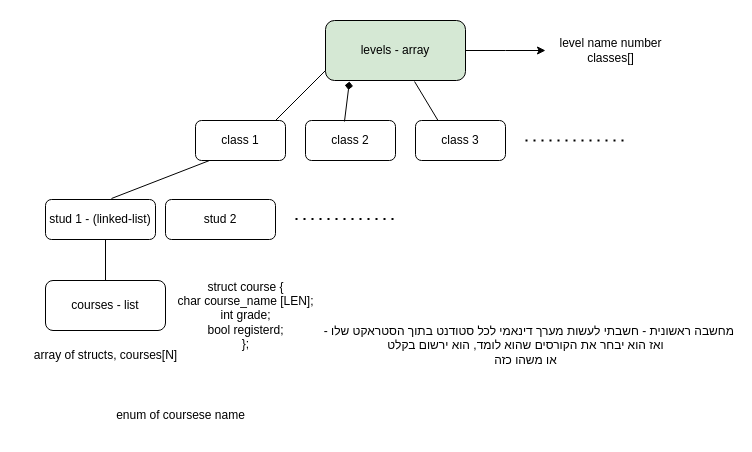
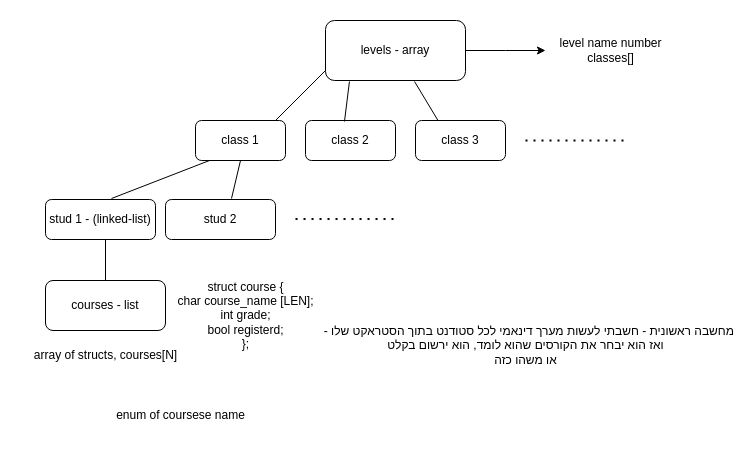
(396, 51) -> (396, 51)
(348, 90) -> (349, 86)
none -> (236, 180)
